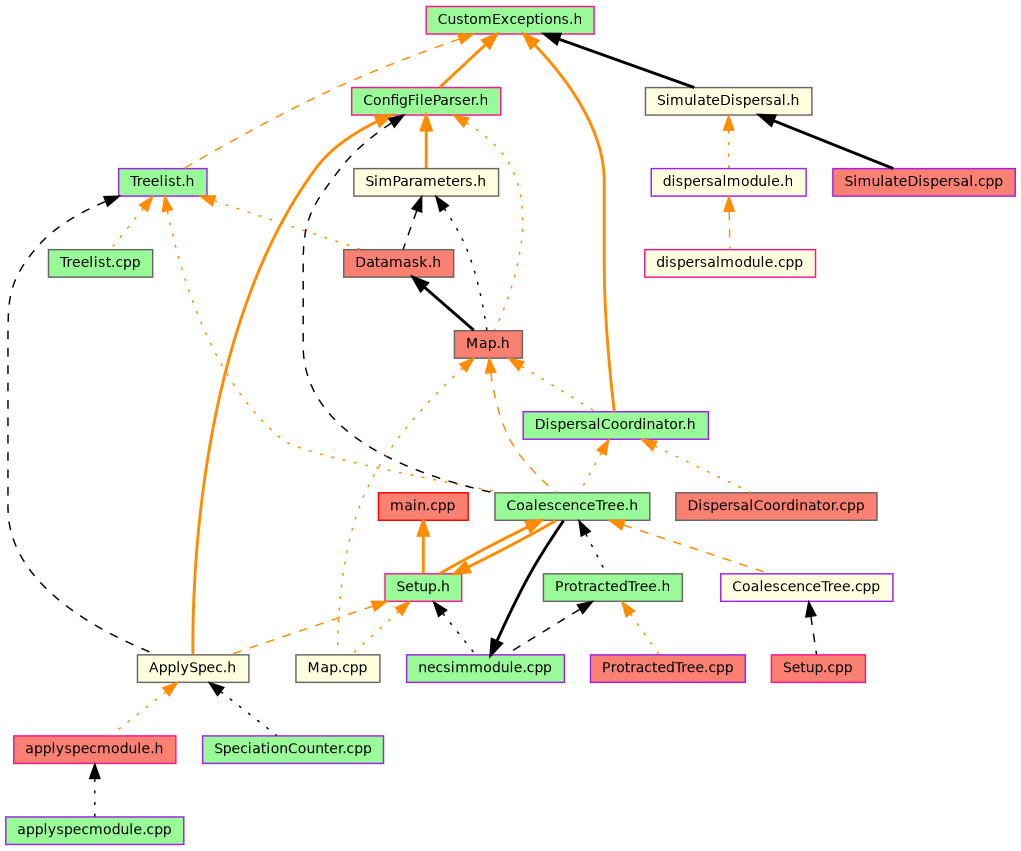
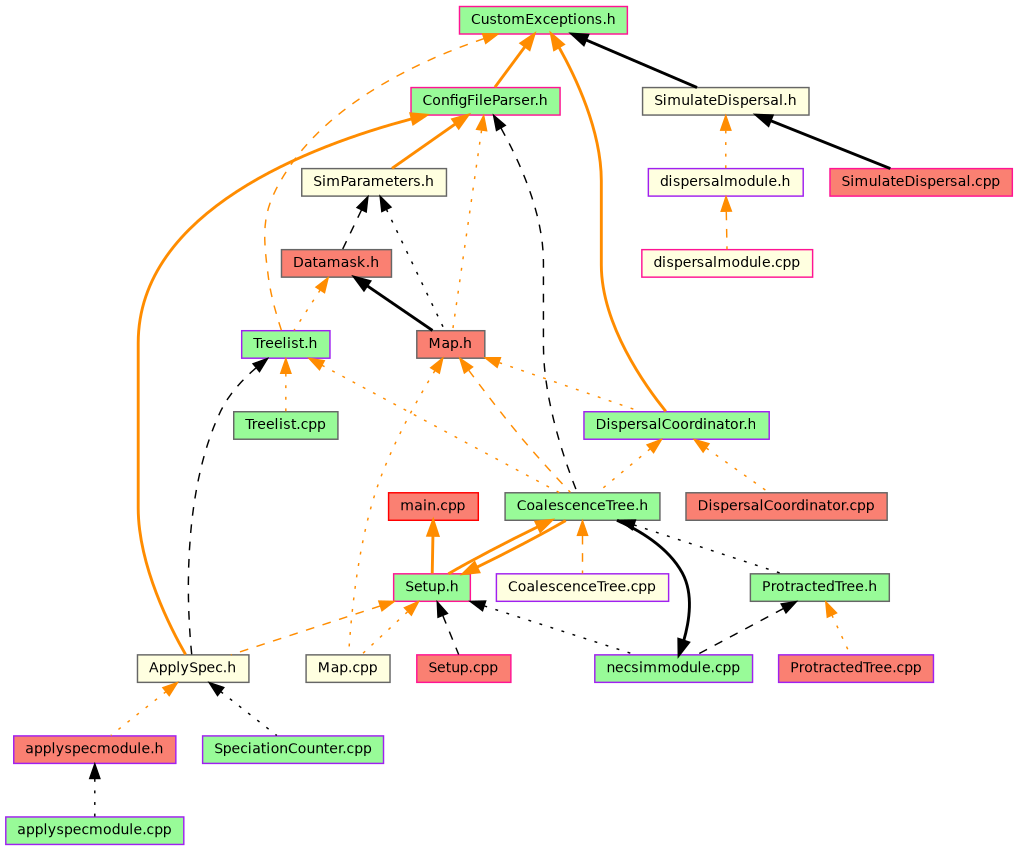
(924, 182) -> (921, 182)
(292, 226) -> (307, 310)
(814, 635) -> (451, 635)
(95, 750) -> (95, 750)
